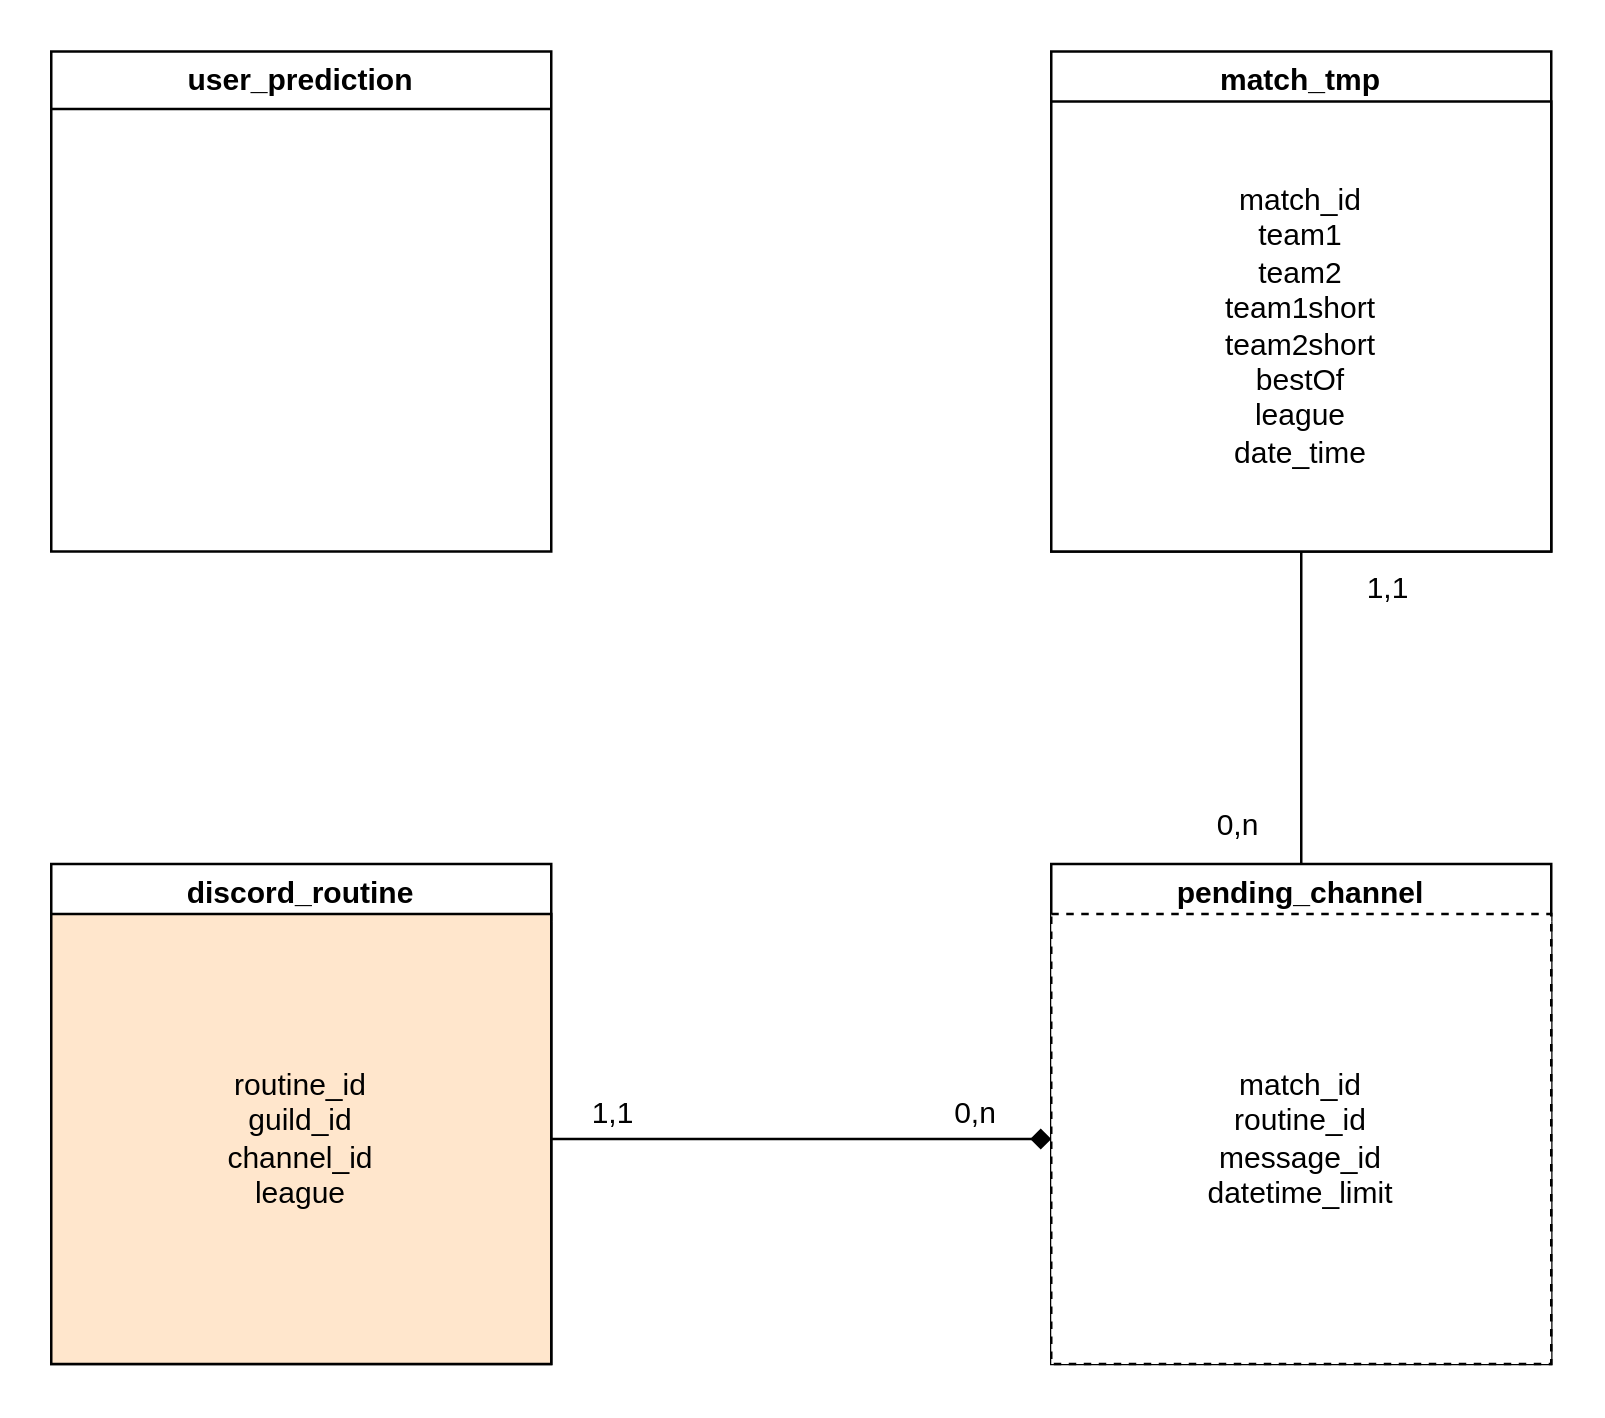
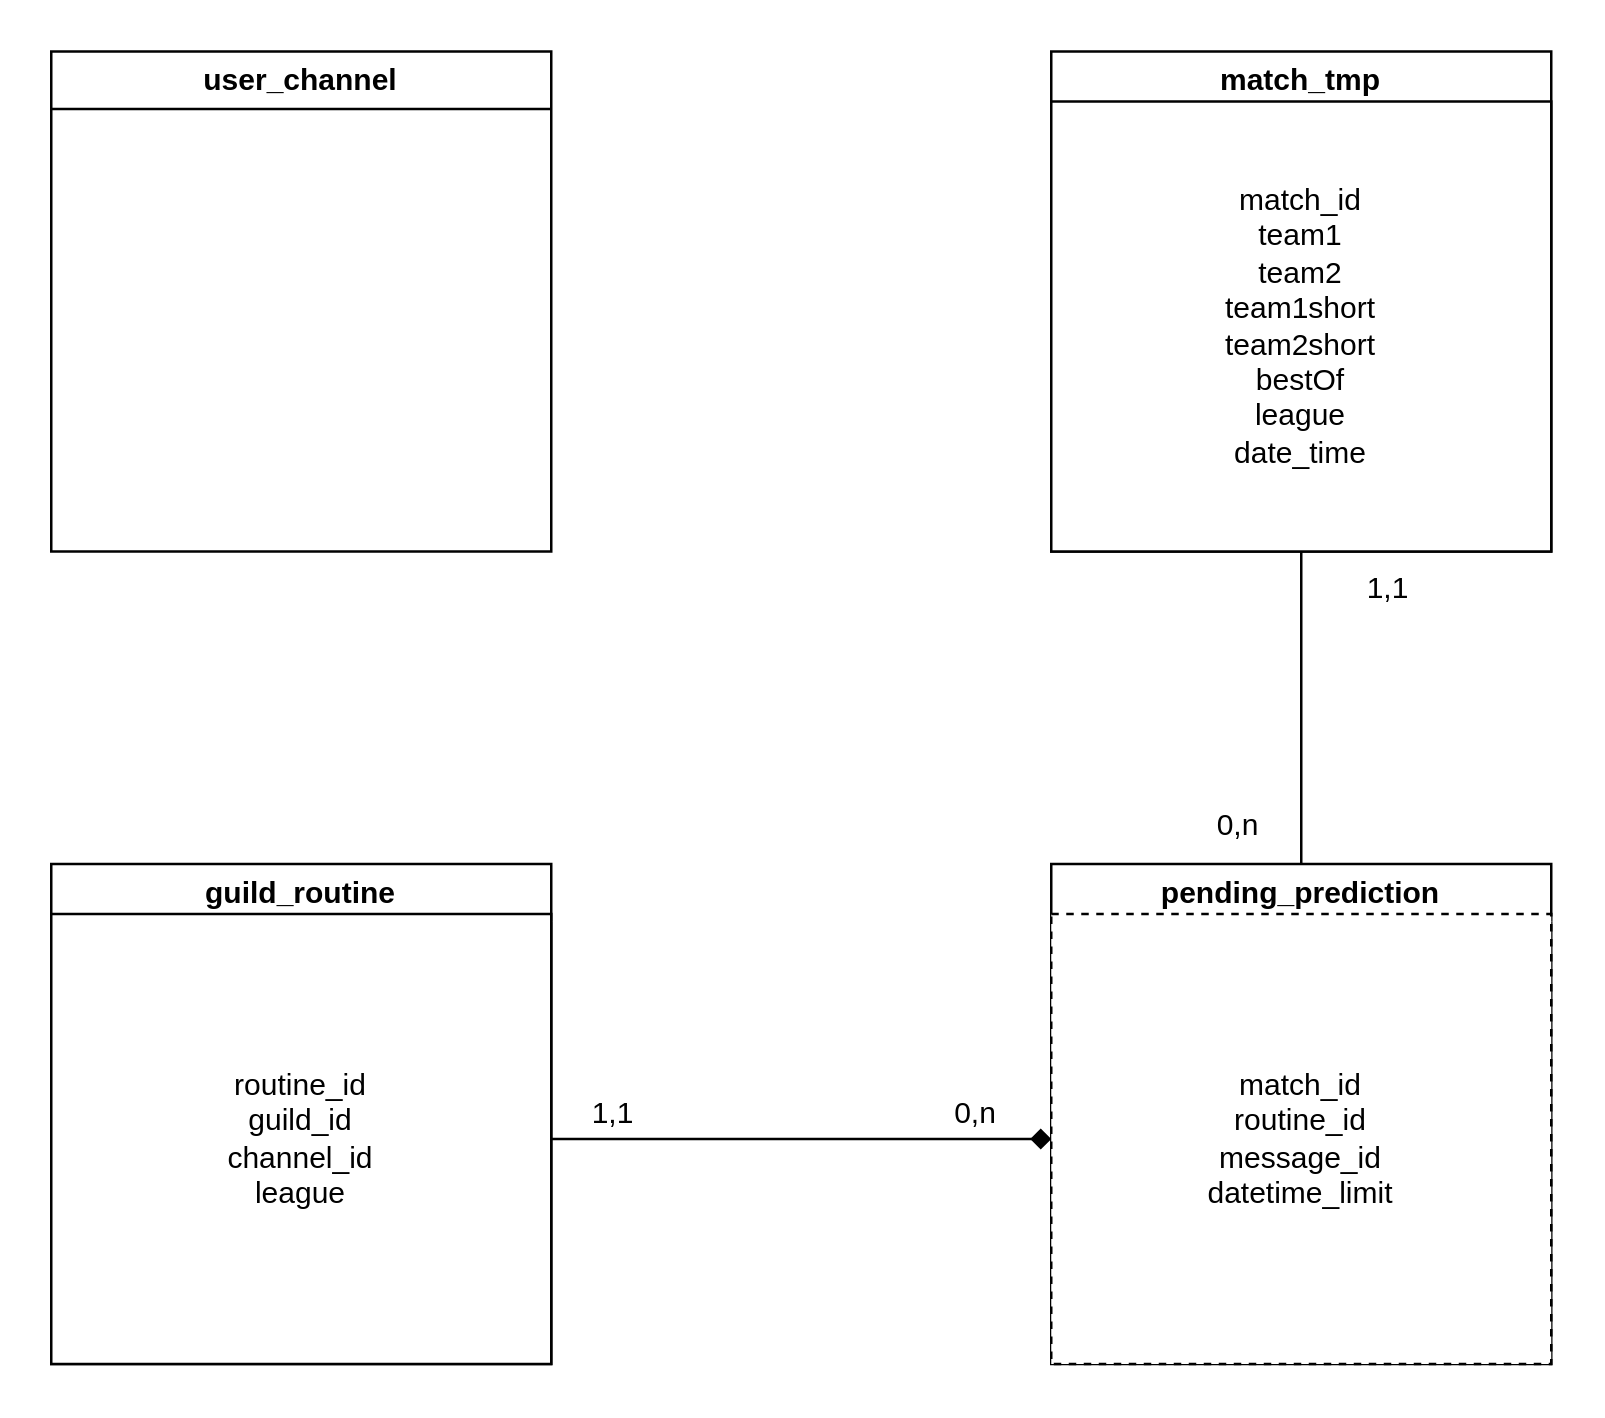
(301, 81) -> (301, 81)
(301, 894) -> (301, 894)
(1301, 894) -> (1301, 894)
(301, 1139) -> (301, 1139)
